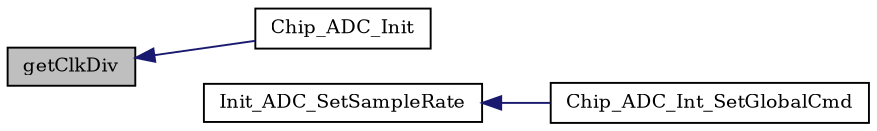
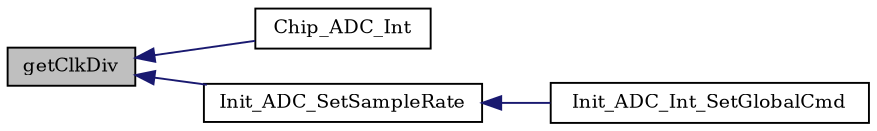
(343, 29) -> (343, 29)
none -> (181, 81)
(710, 103) -> (710, 103)
